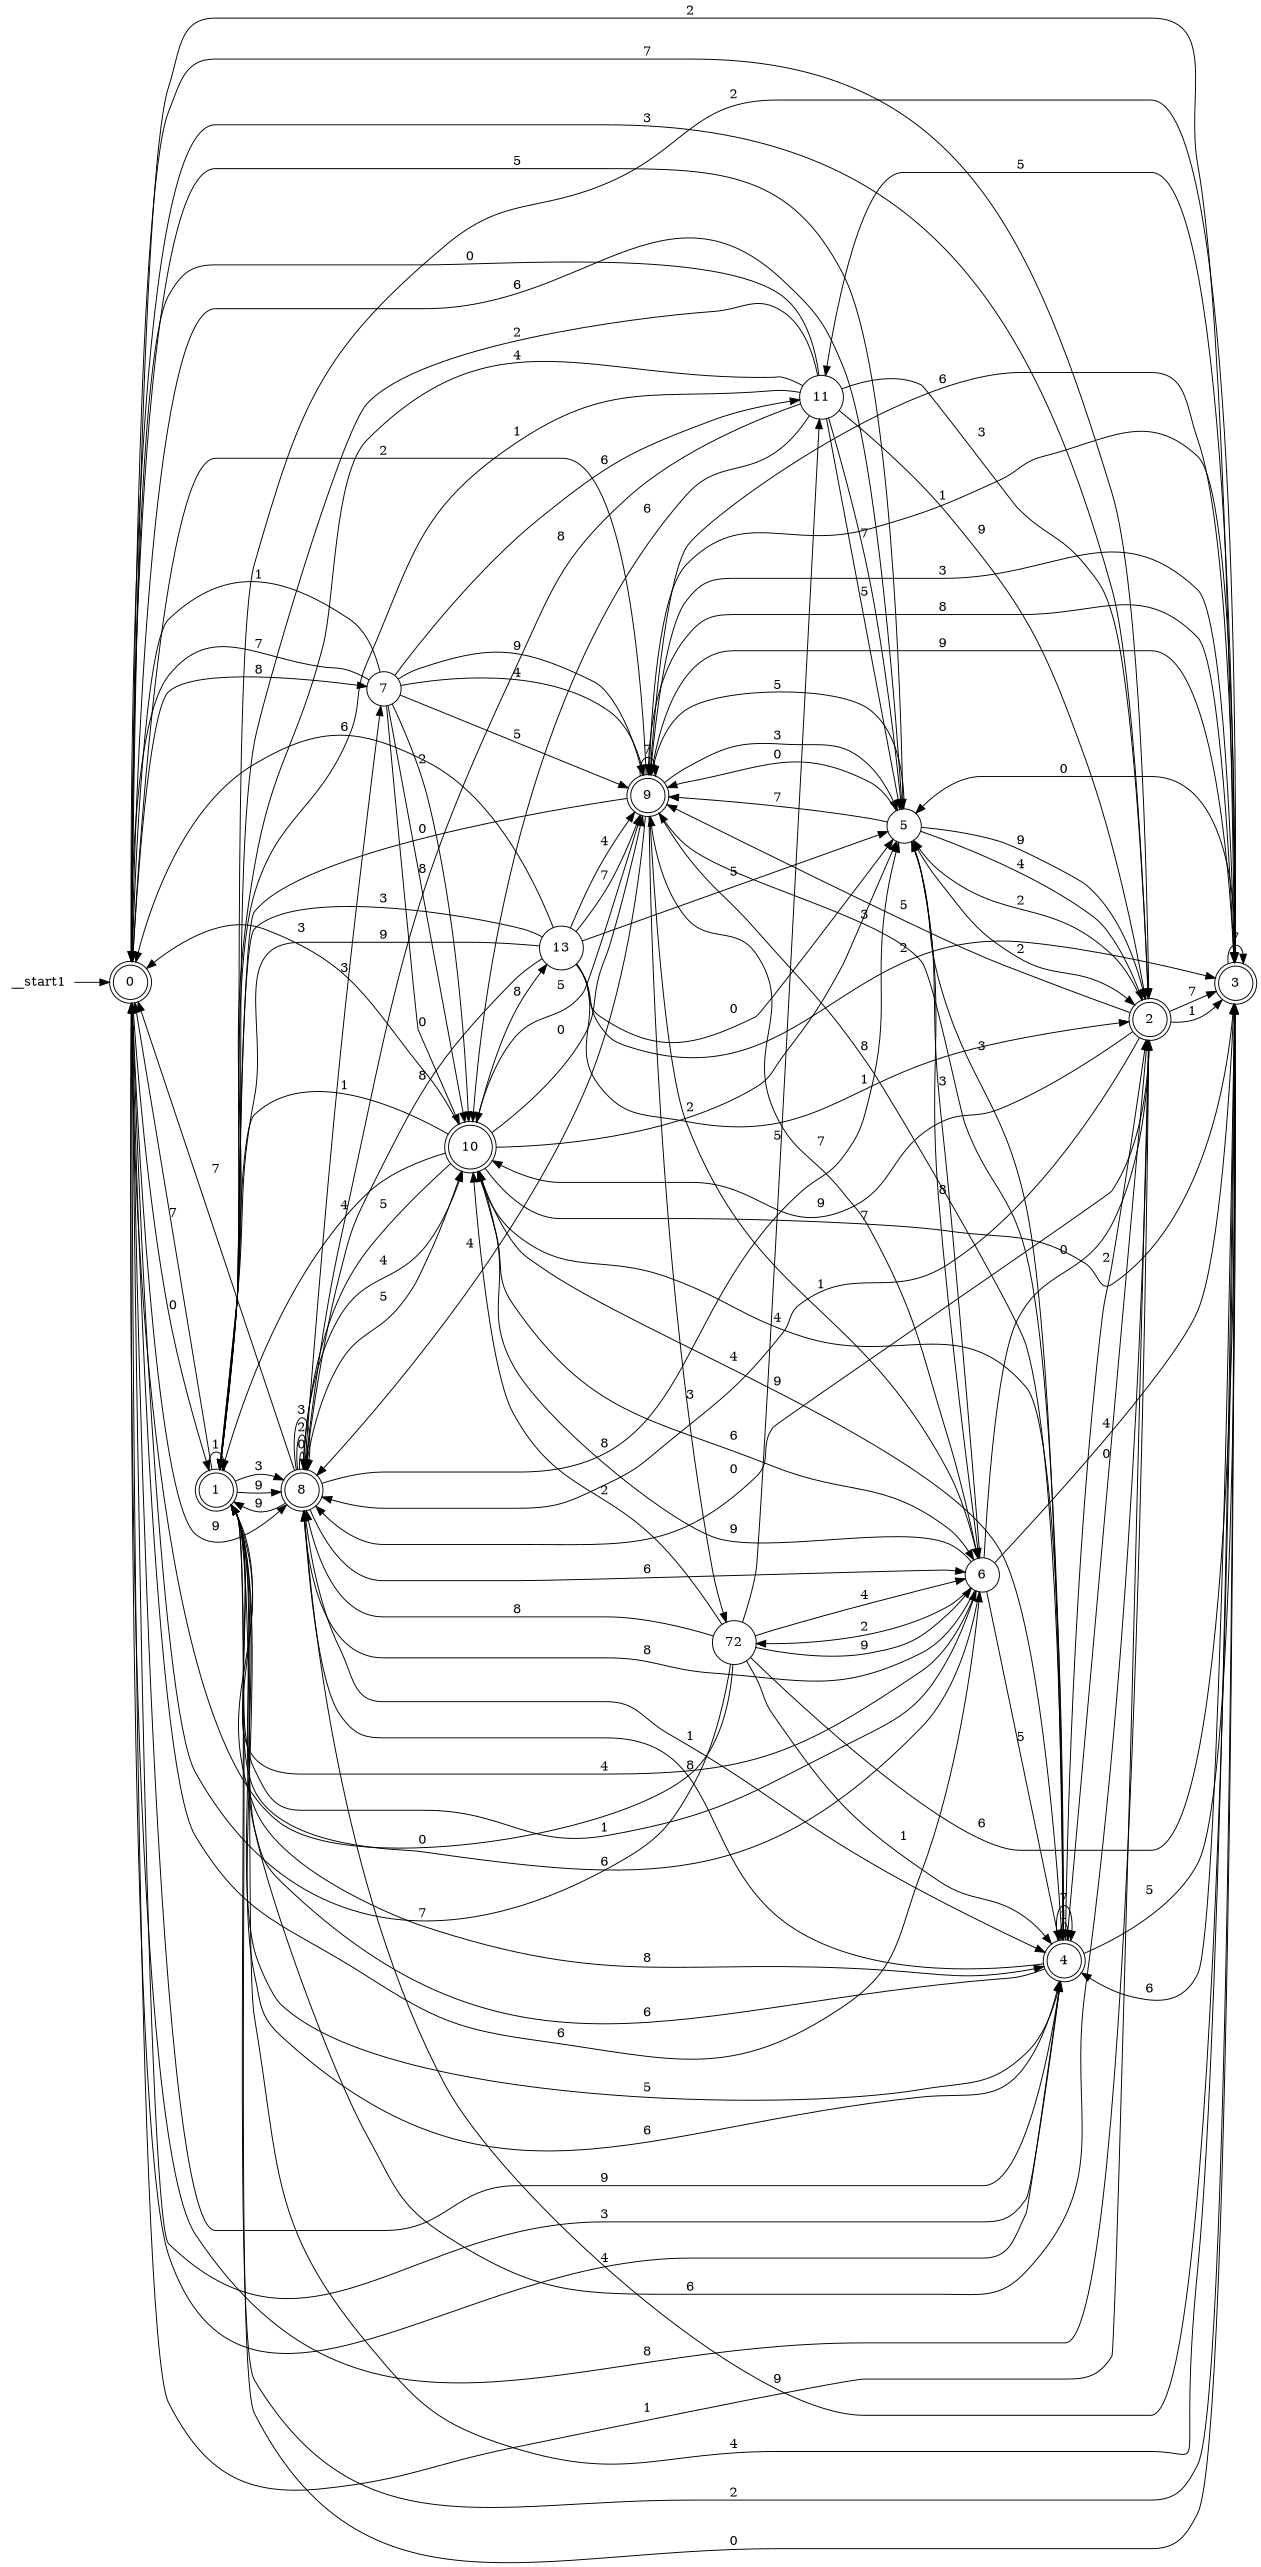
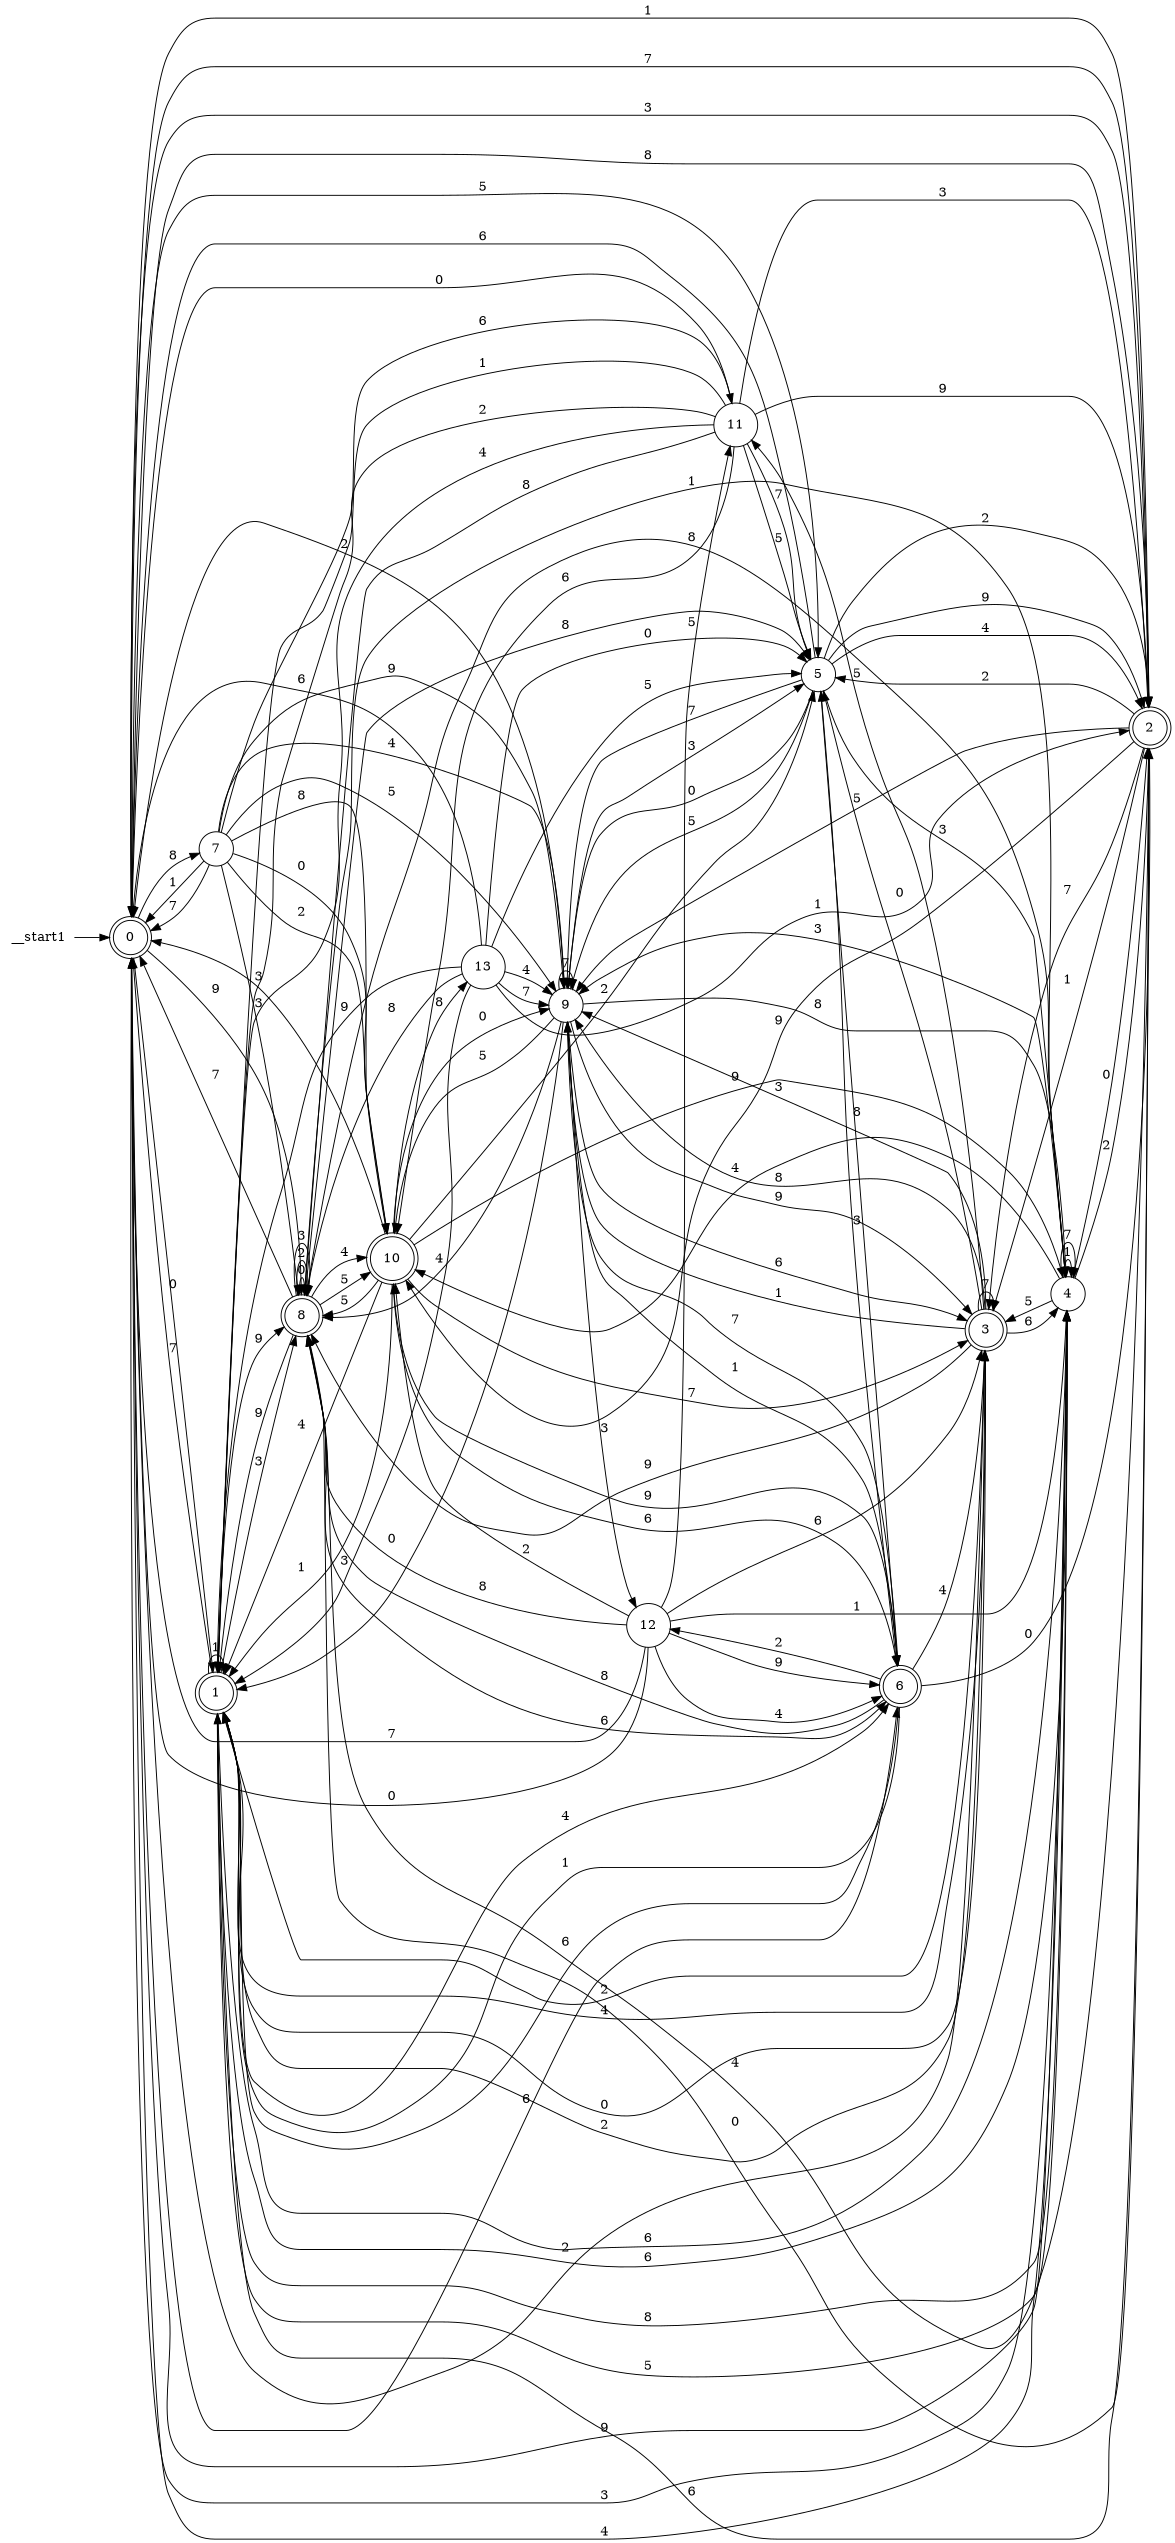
(648, 796) -> (566, 1005)
(862, 985) -> none
(335, 1111) -> (267, 1074)
(982, 1575) -> (900, 1686)
(734, 1643) -> (649, 1625)
(1022, 1761) -> none
(1064, 1961) -> (1068, 1294)
